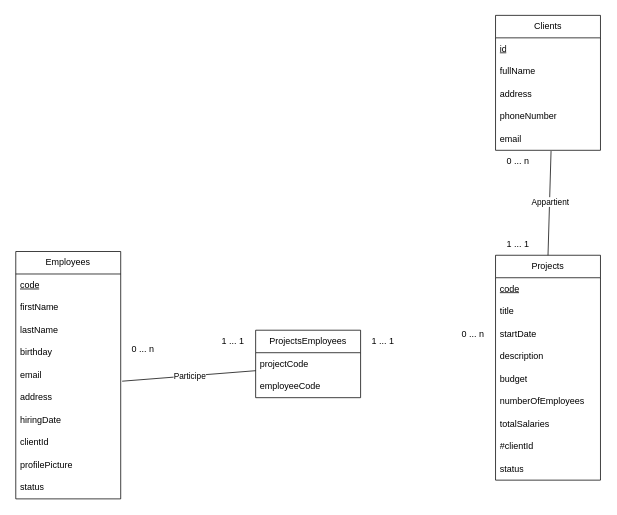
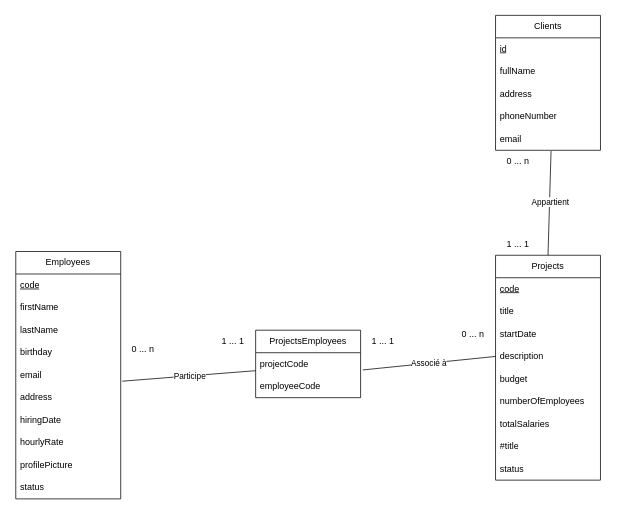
none -> (428, 363)
(38, 443) -> (44, 443)
(520, 447) -> (513, 447)
